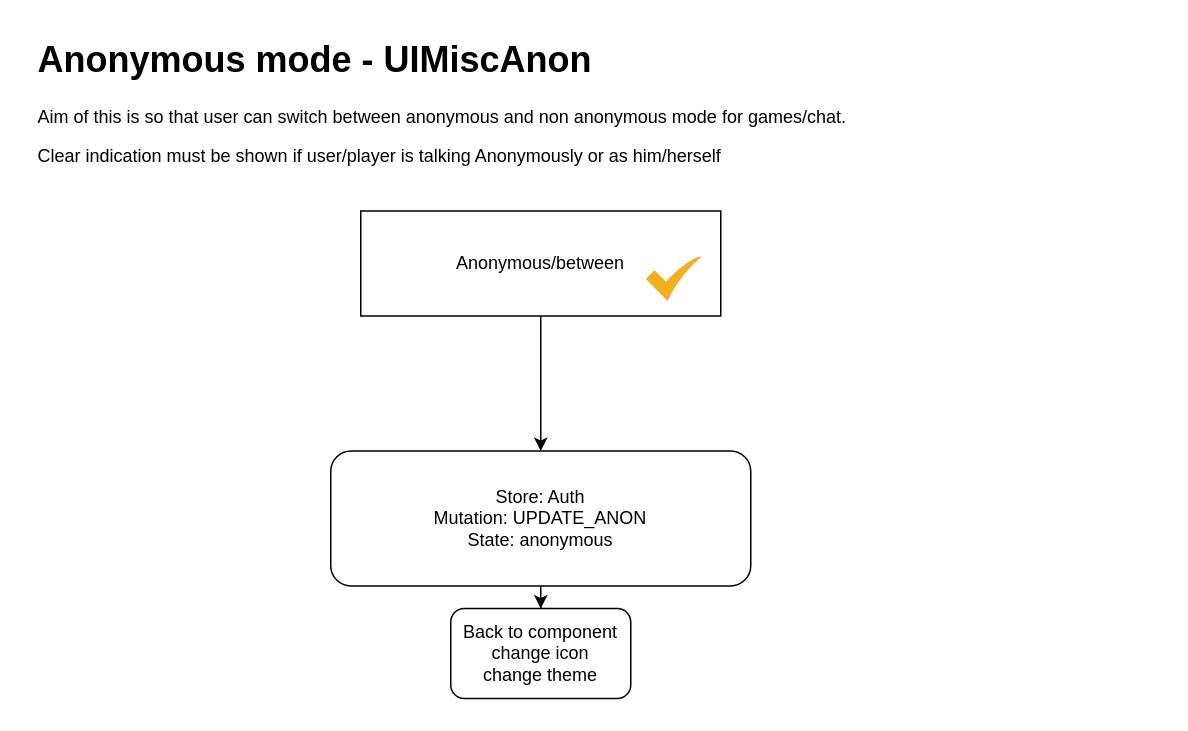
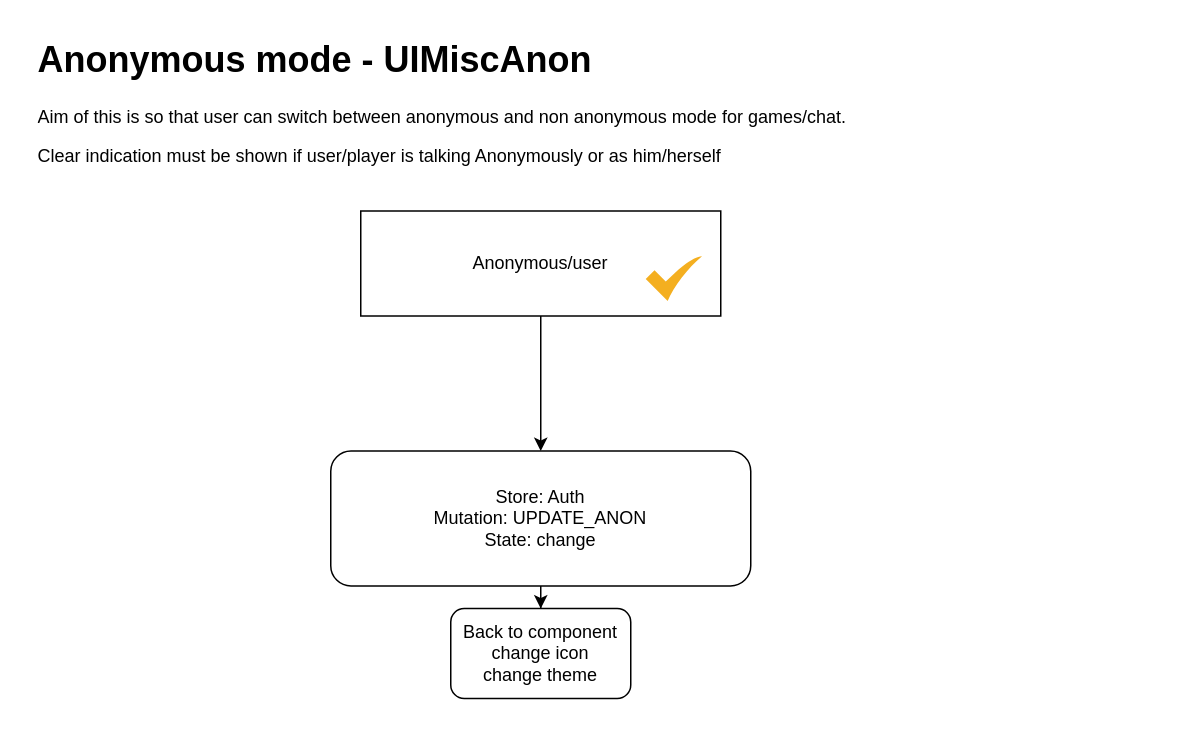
(541, 263) -> (541, 263)
(541, 518) -> (541, 518)
